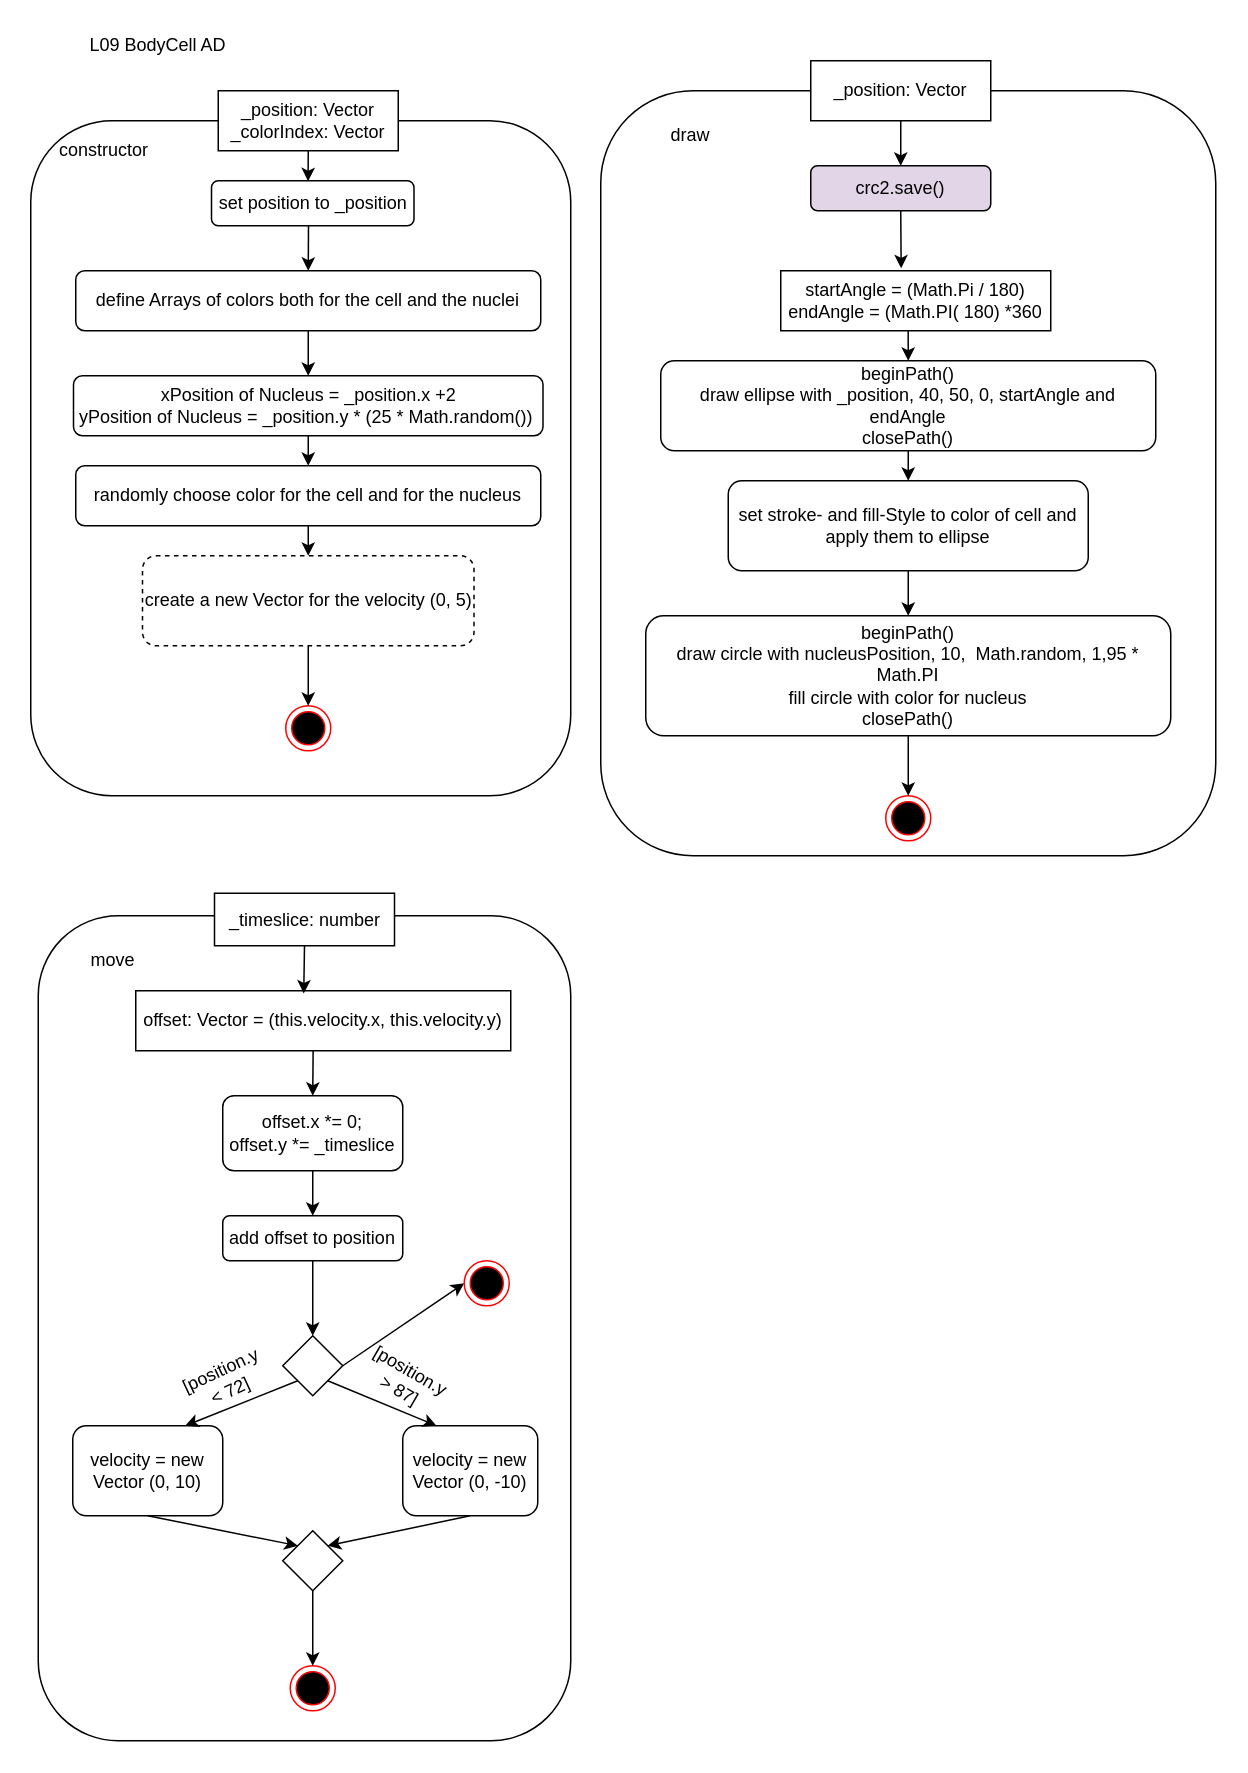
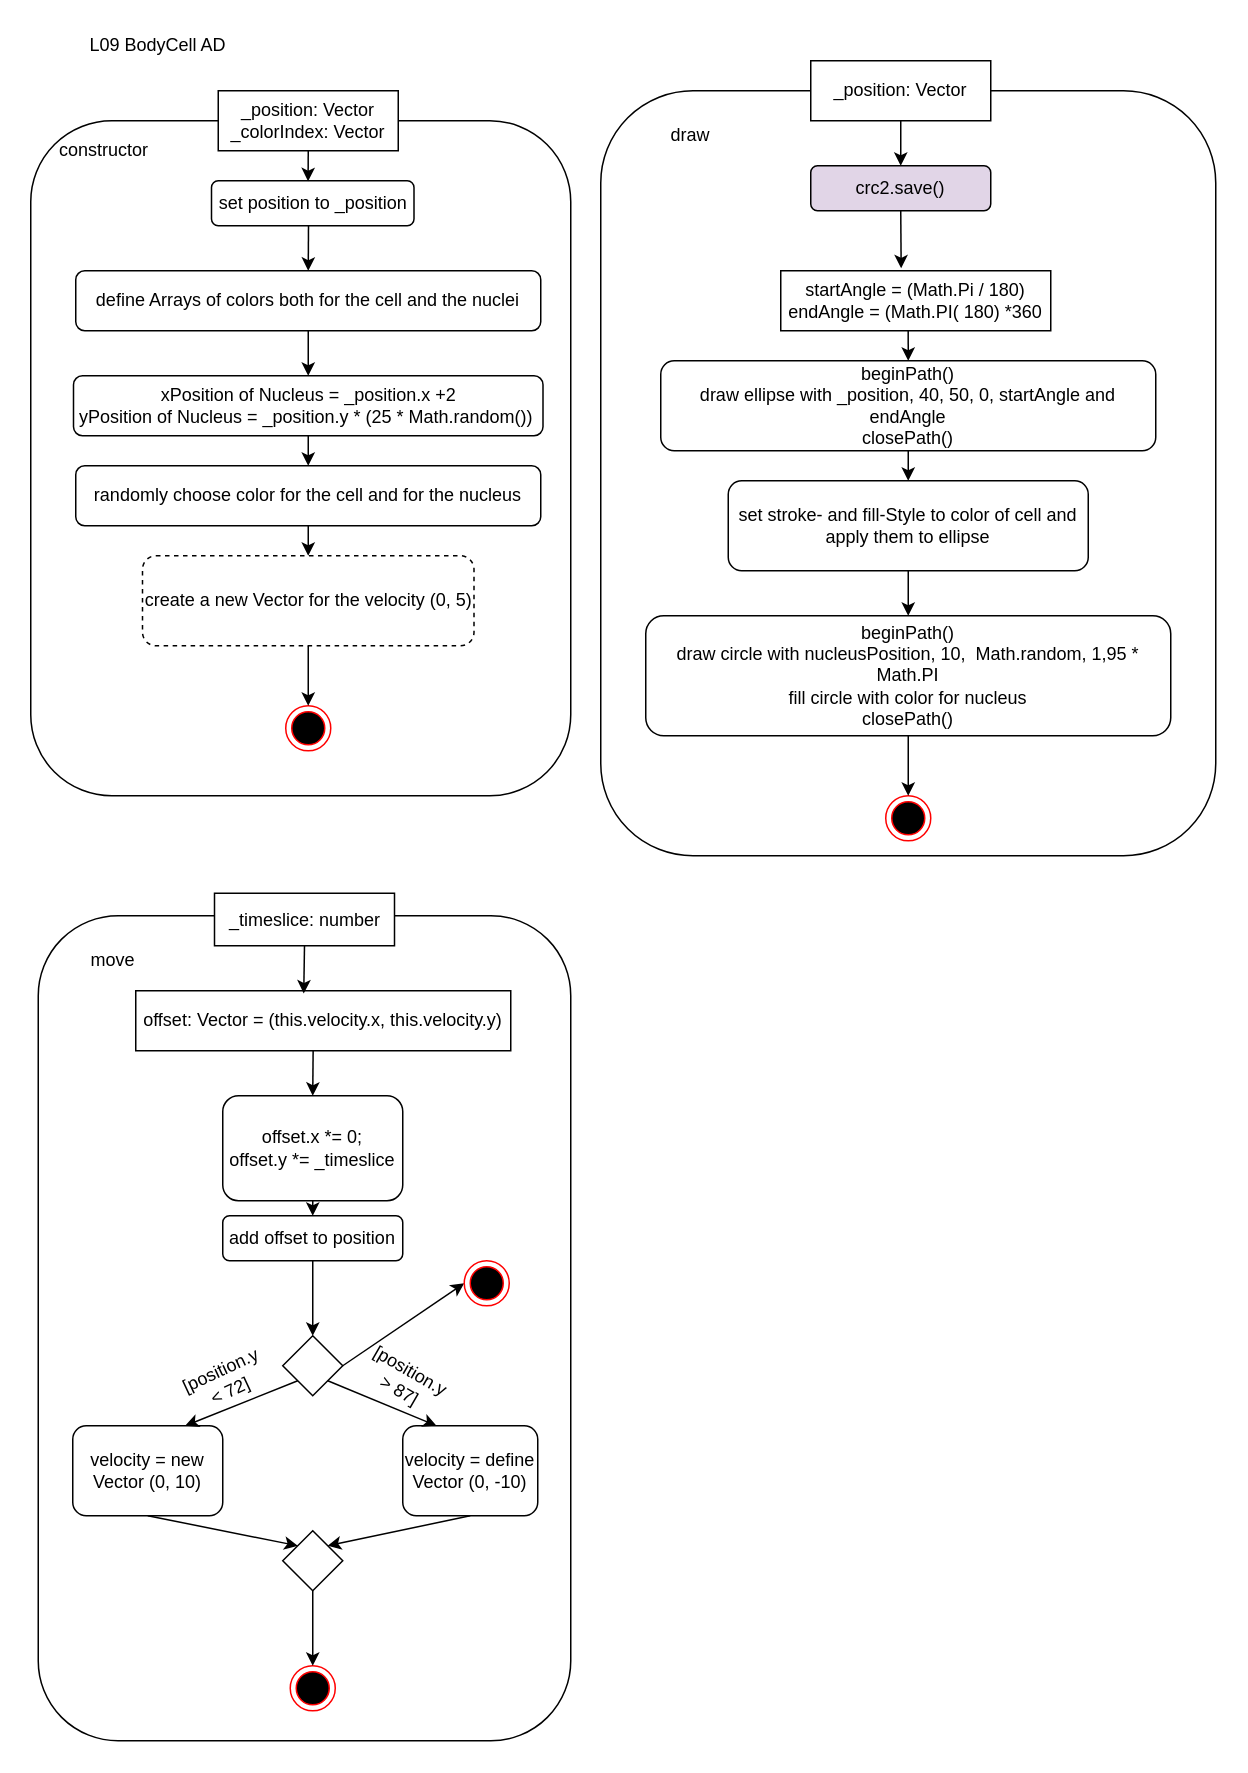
(313, 1133) -> (313, 1148)
(470, 1471) -> (470, 1471)
